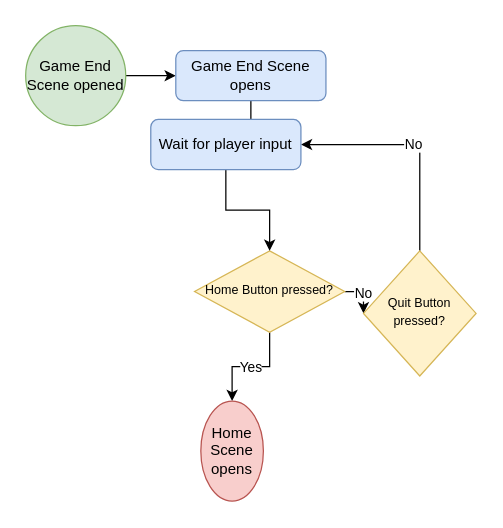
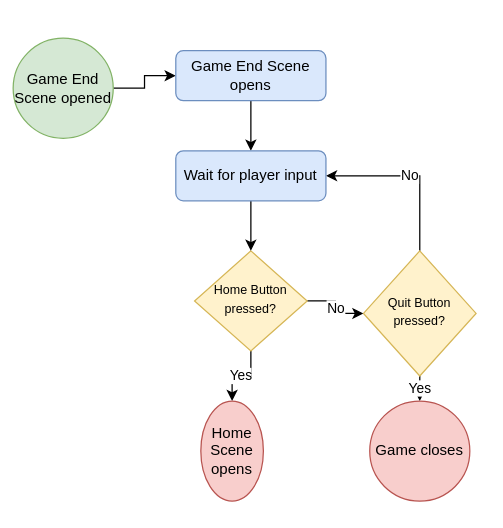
(76, 76) -> (63, 88)
(226, 144) -> (251, 176)
(269, 291) -> (251, 301)
none -> (419, 384)
none -> (419, 451)
